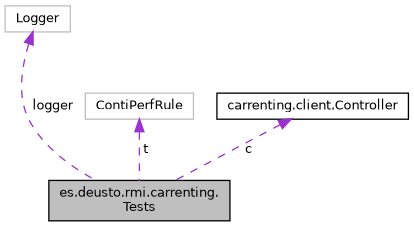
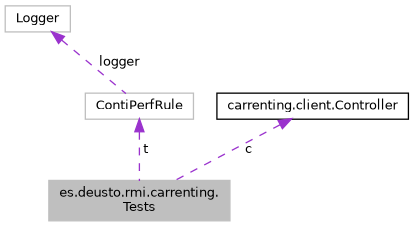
(33, 126) -> (94, 67)
(139, 201) -> (139, 201)
